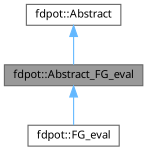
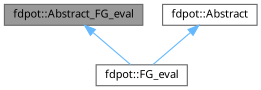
(74, 51) -> (172, 49)
